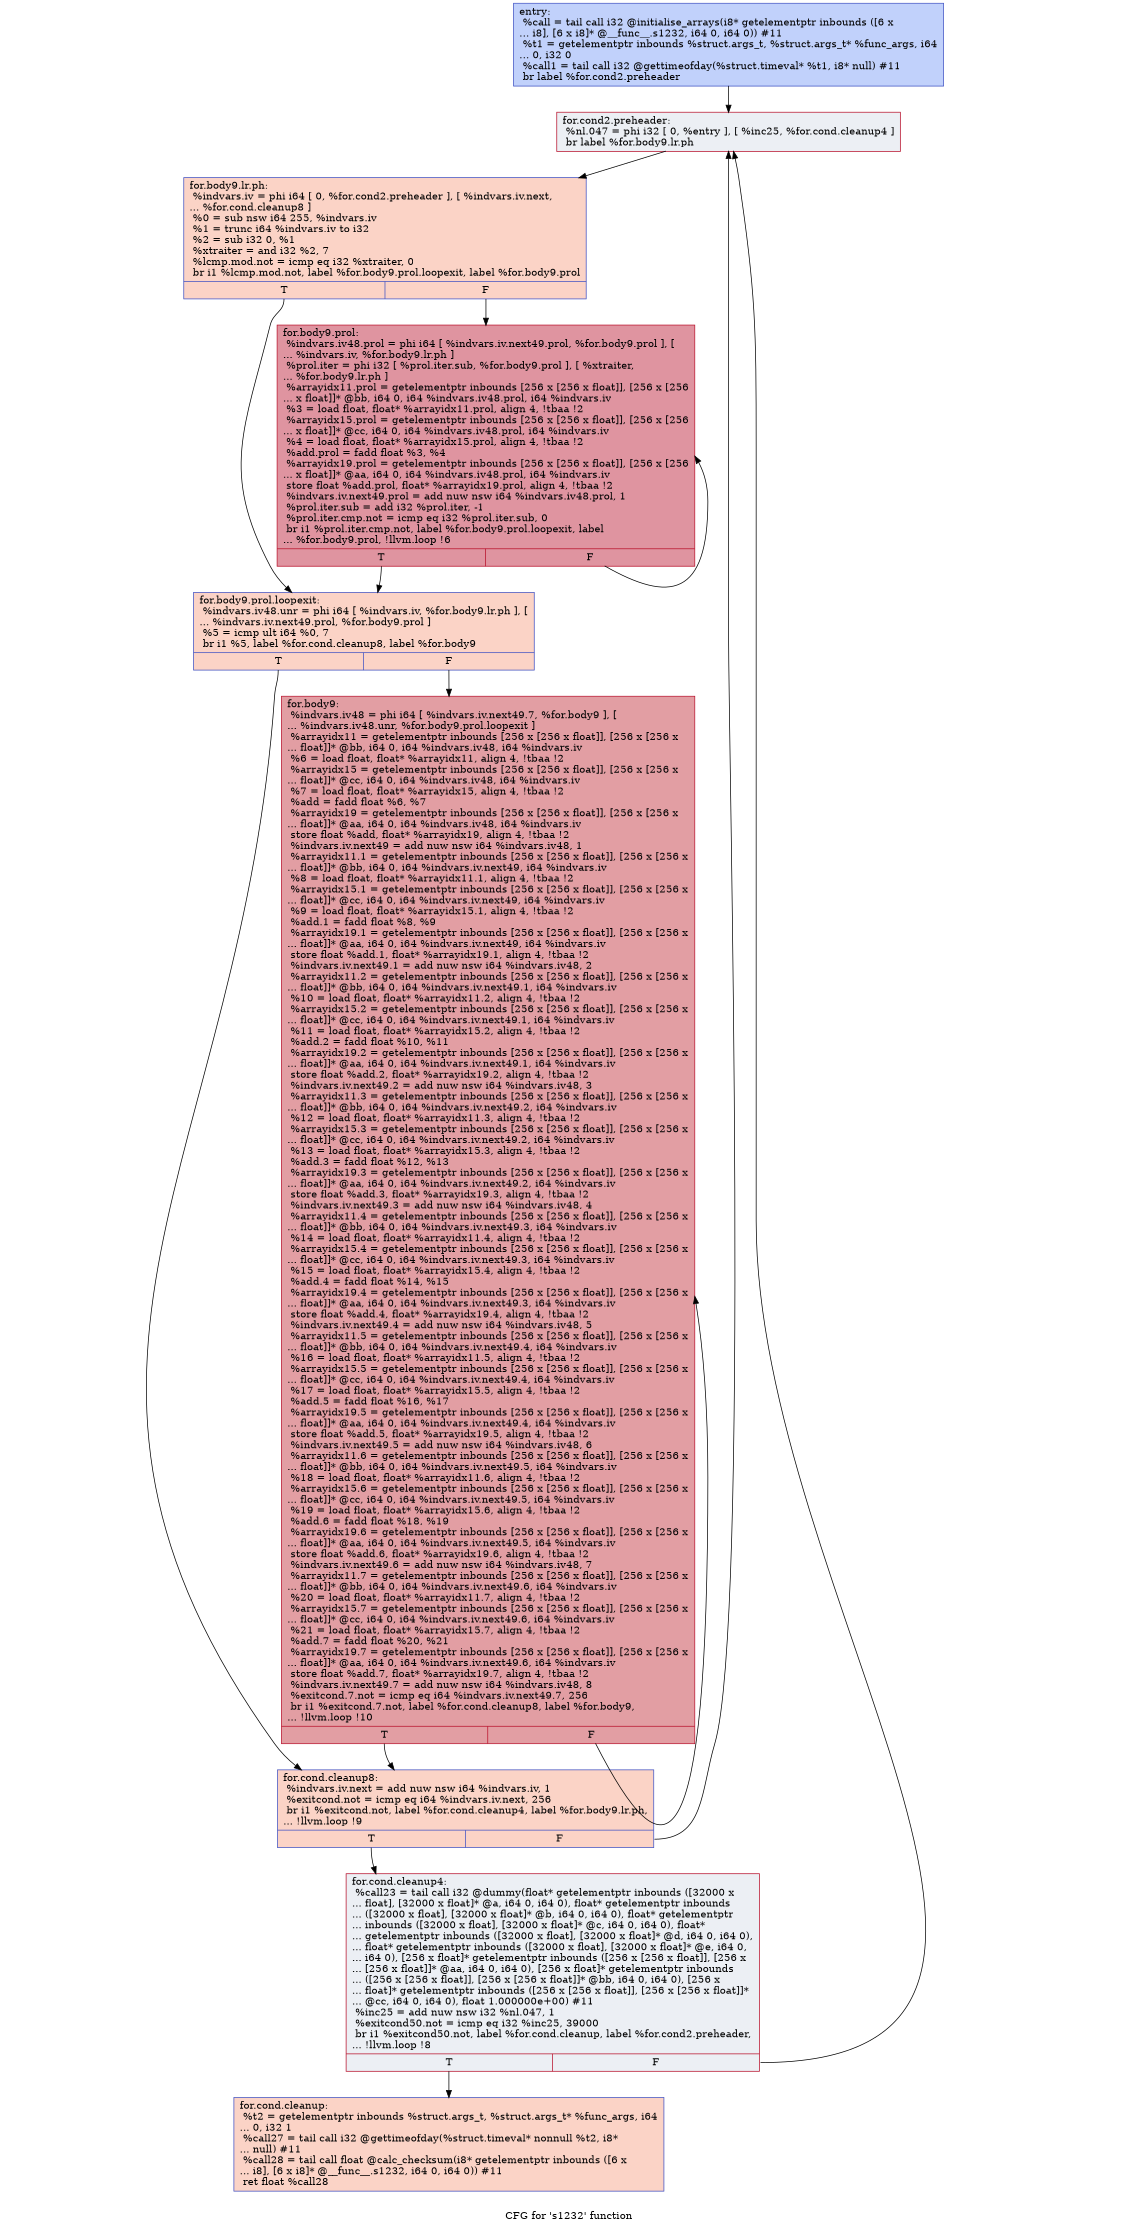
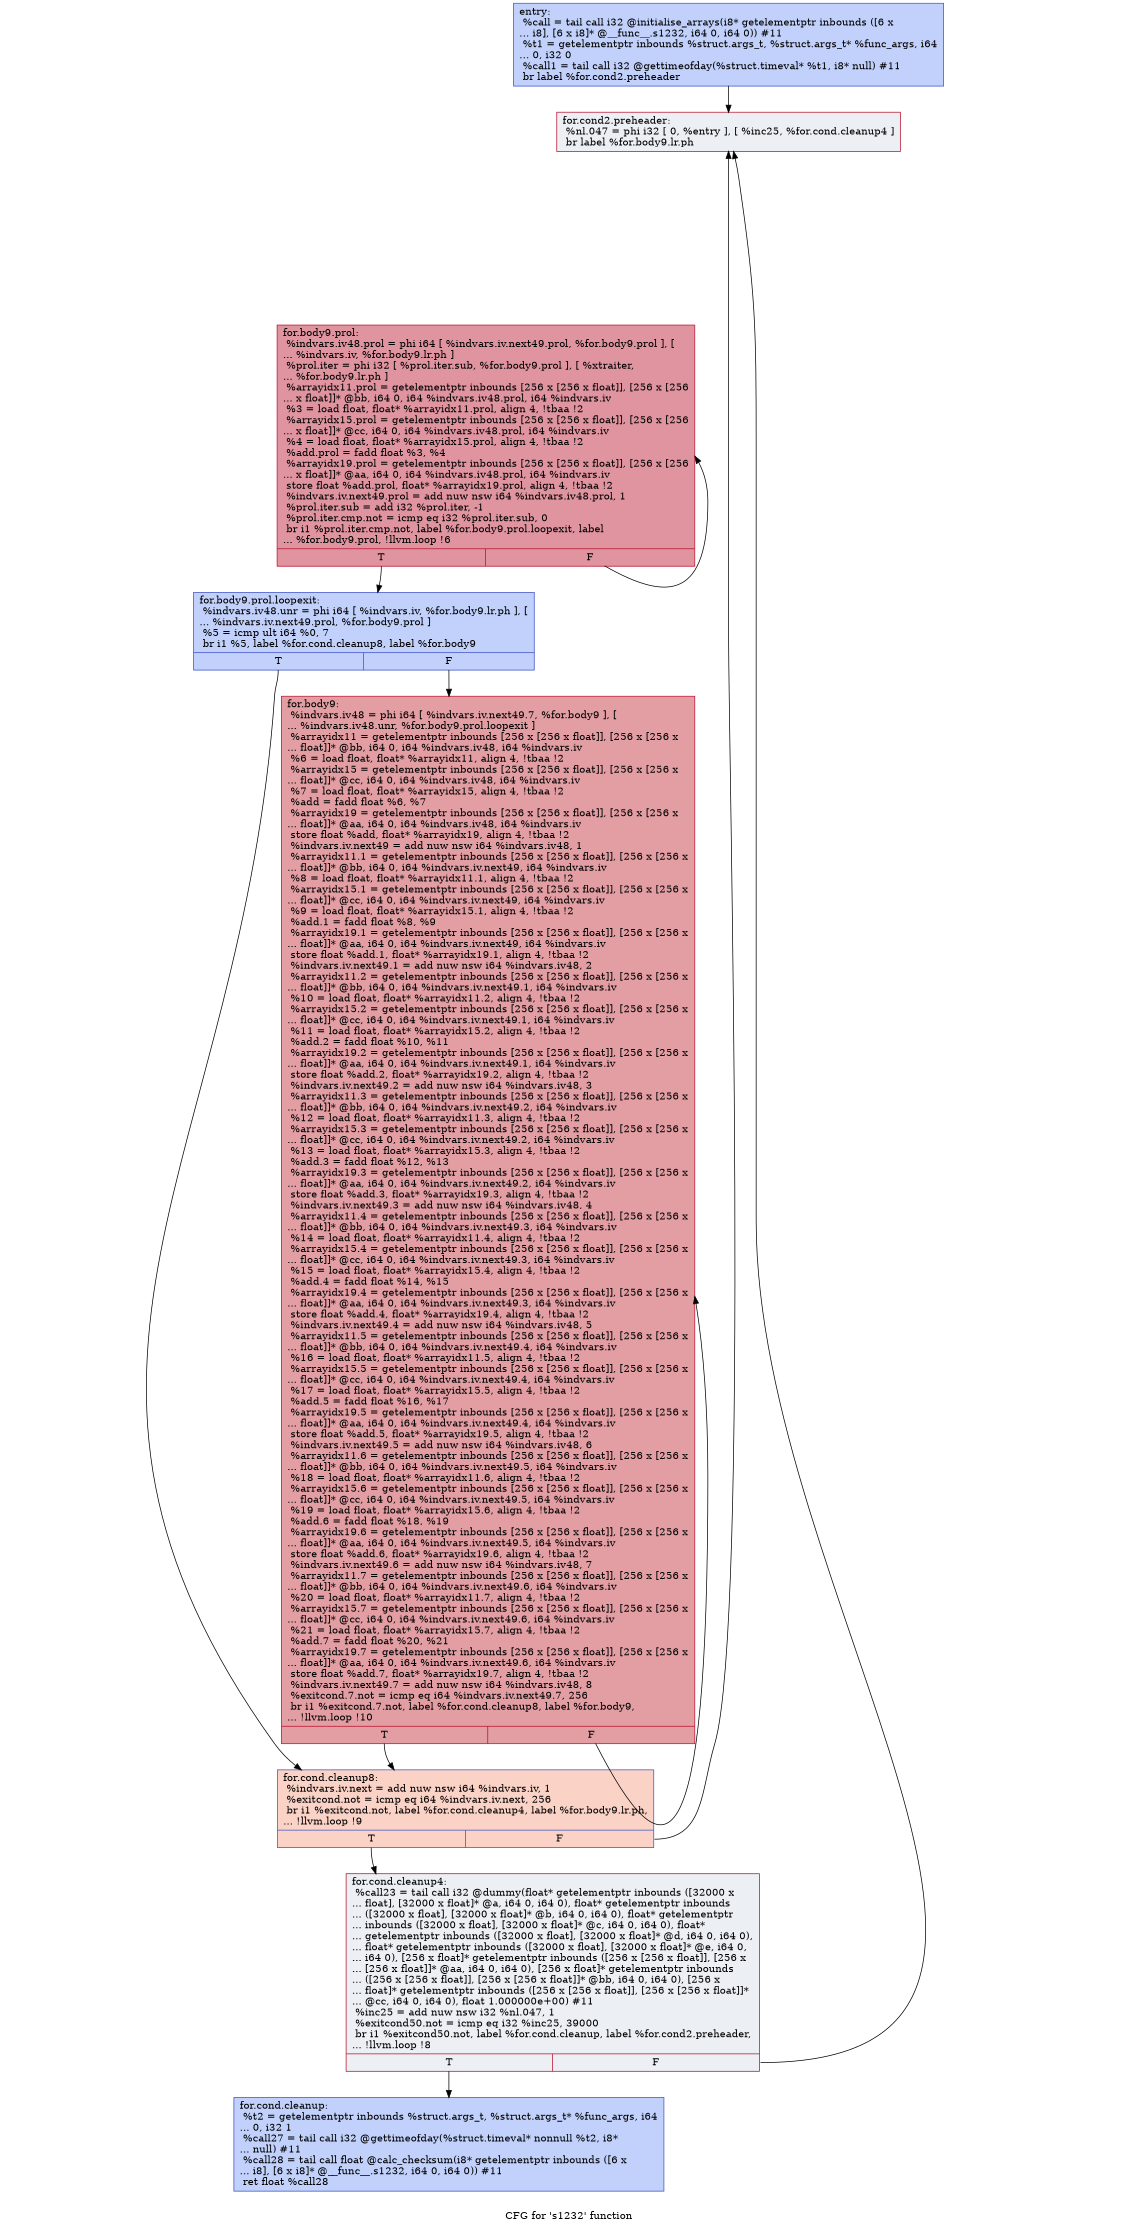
(385, 238) -> none
(364, 631) -> (364, 631)
(449, 2144) -> (449, 2144)
